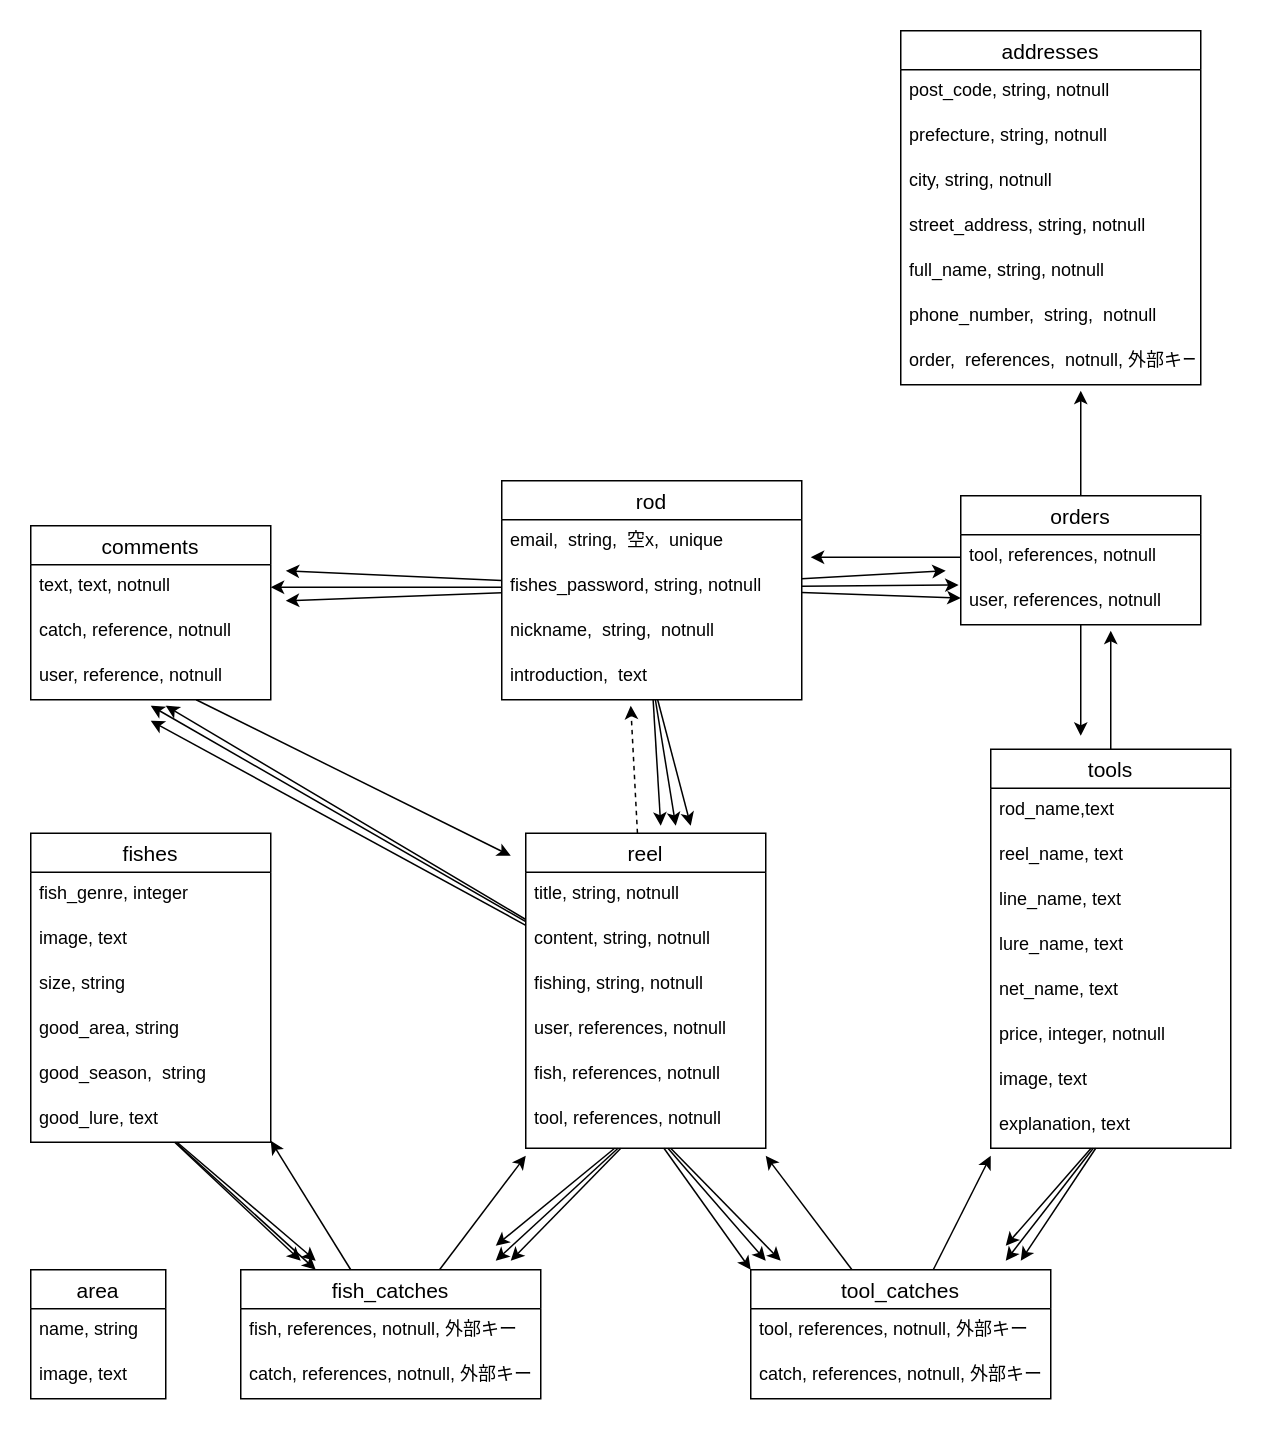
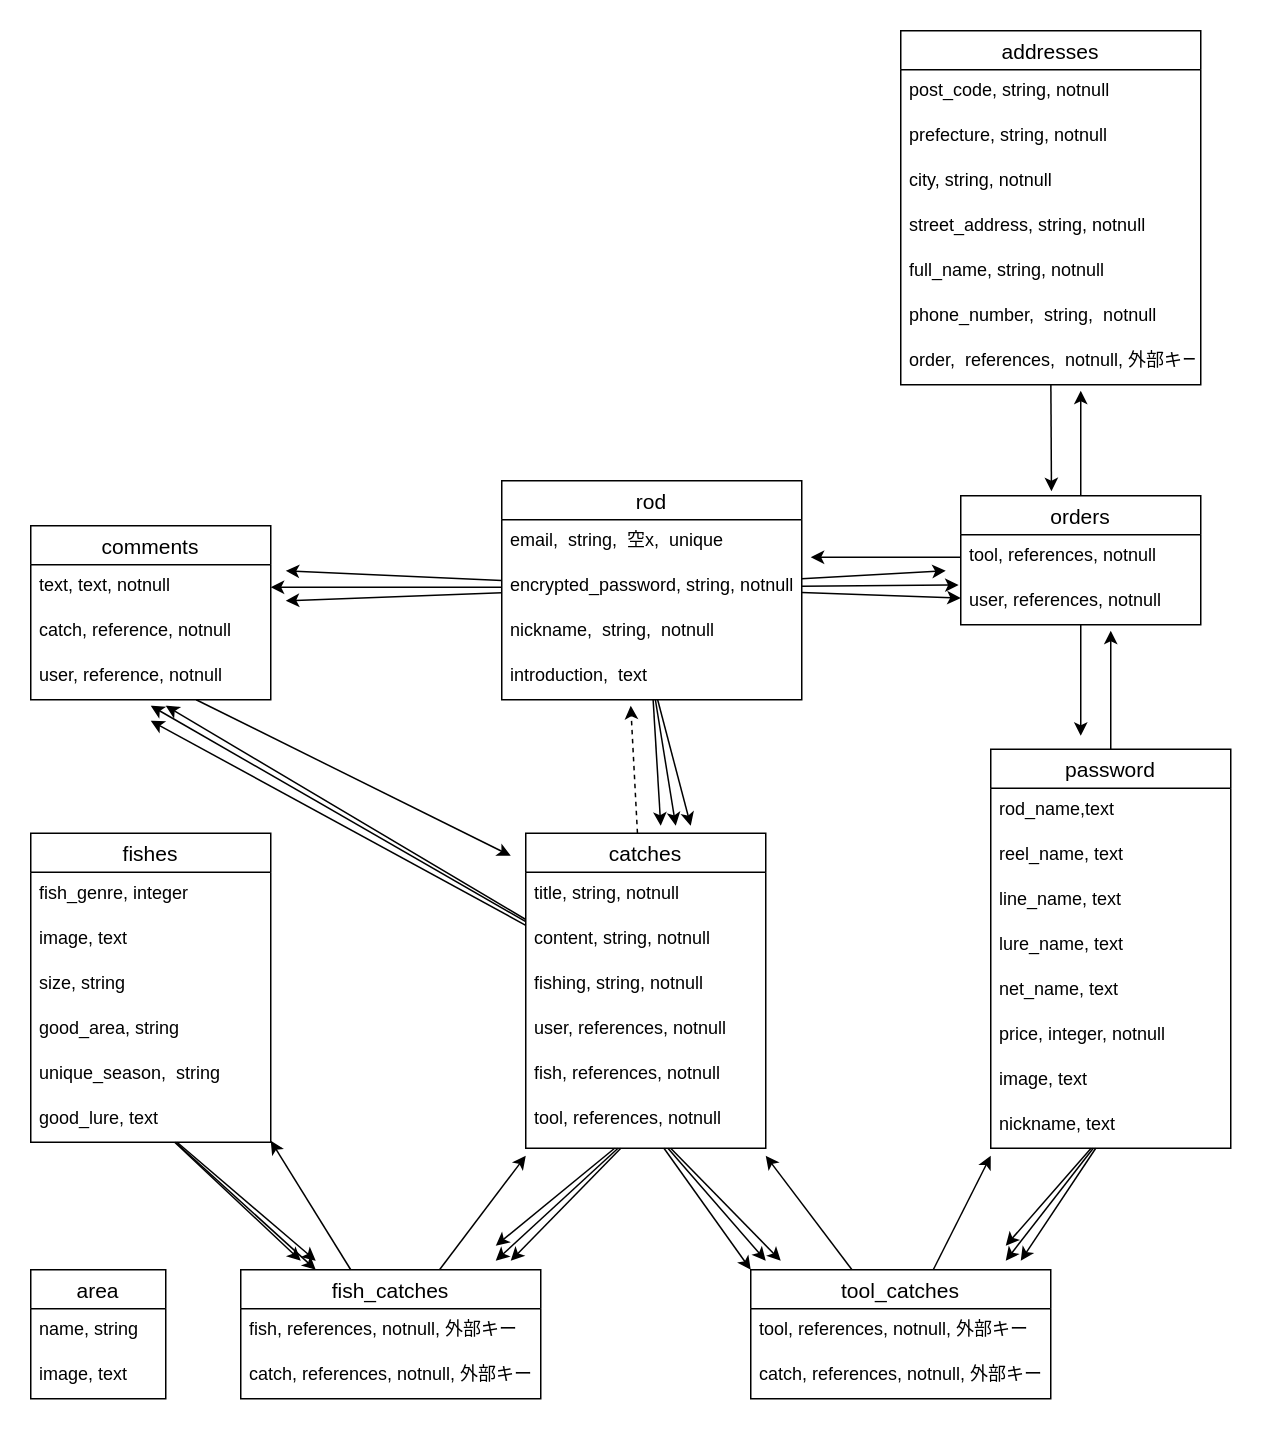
none -> (1051, 434)
(653, 585) -> (670, 585)
(1110, 770) -> (1110, 770)
(645, 854) -> (645, 854)
(133, 1073) -> (141, 1073)
(1075, 1124) -> (1063, 1124)
